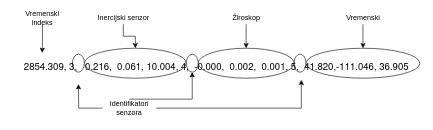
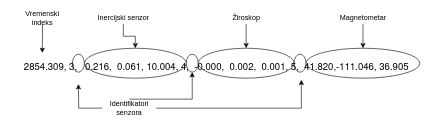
(364, 18) -> (364, 18)
